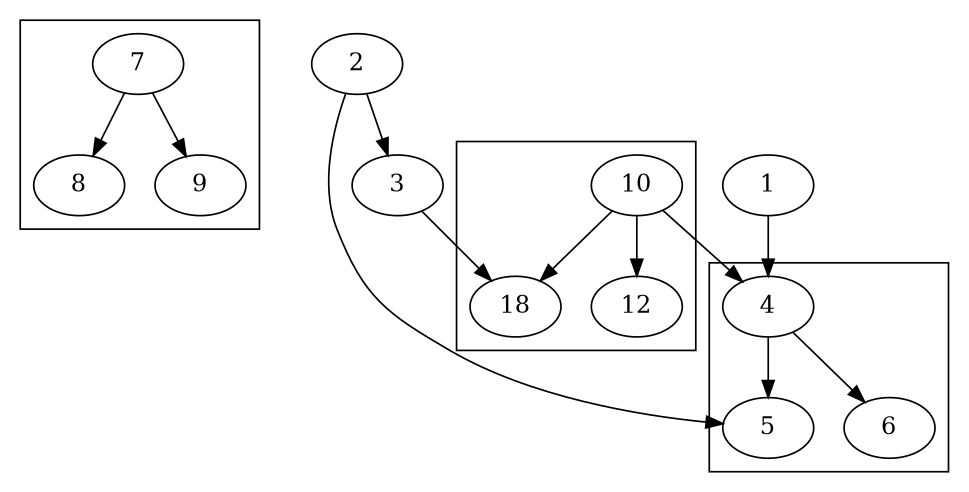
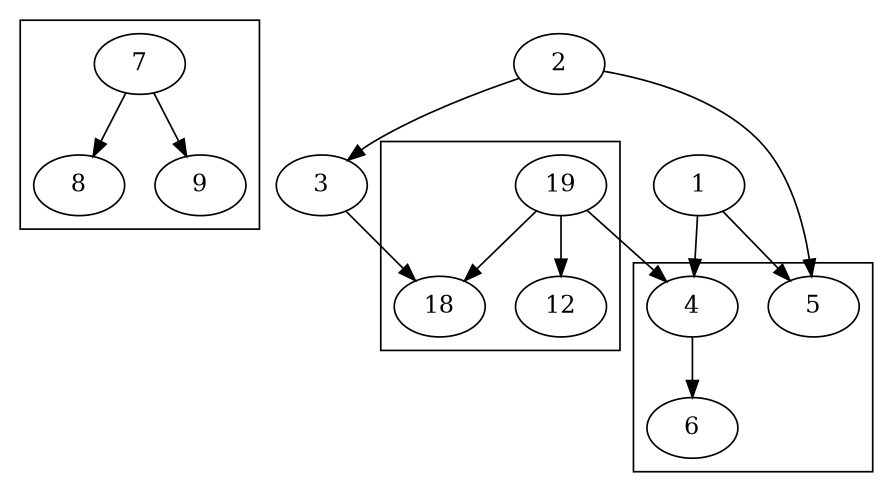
(637, 185) -> (561, 185)
(768, 359) -> (751, 240)
